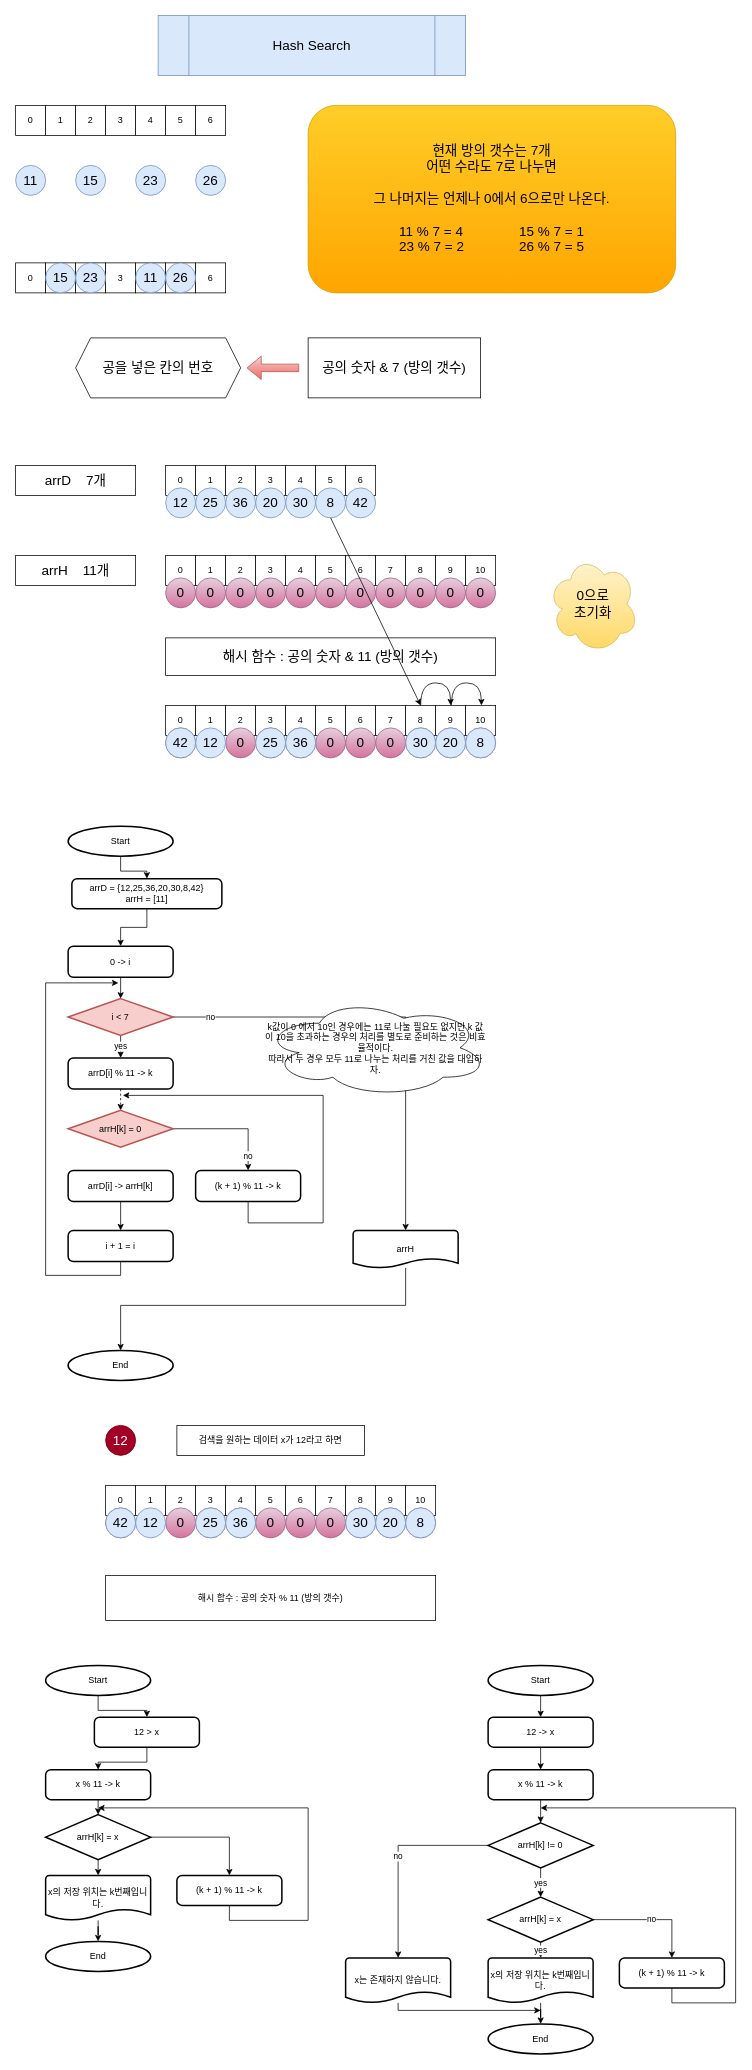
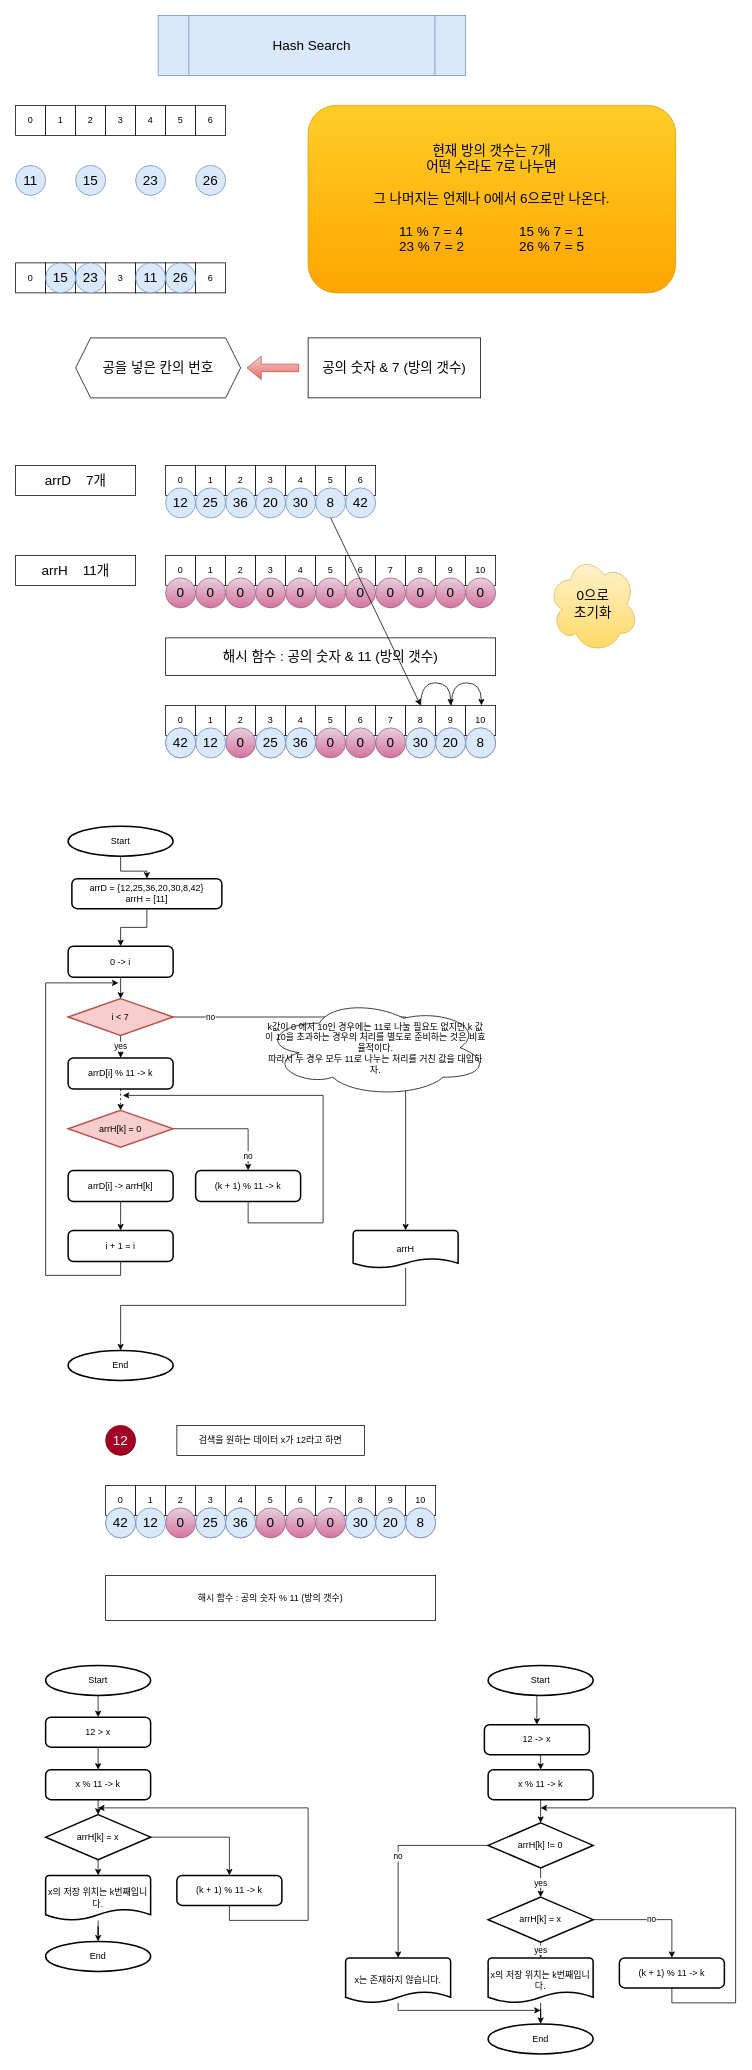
(147, 1732) -> (98, 1732)
(540, 1732) -> (537, 1740)
